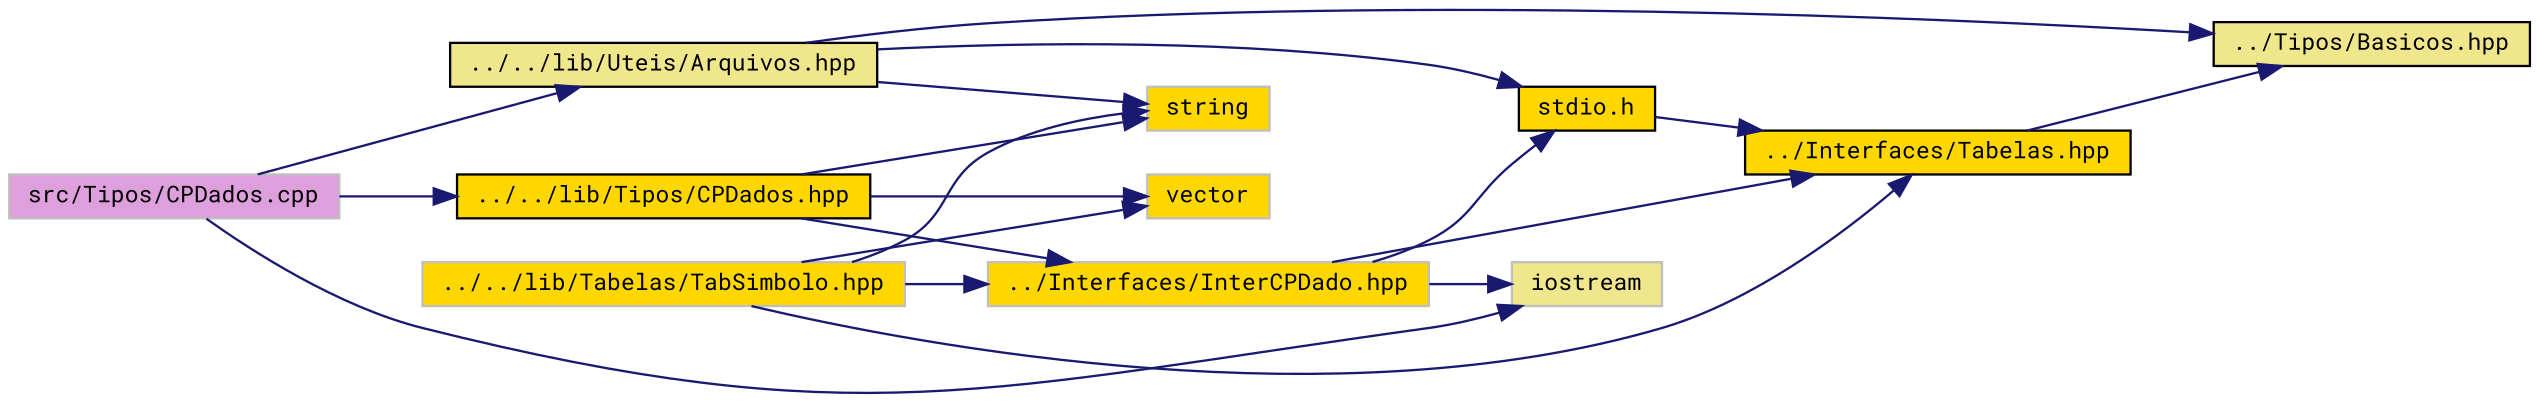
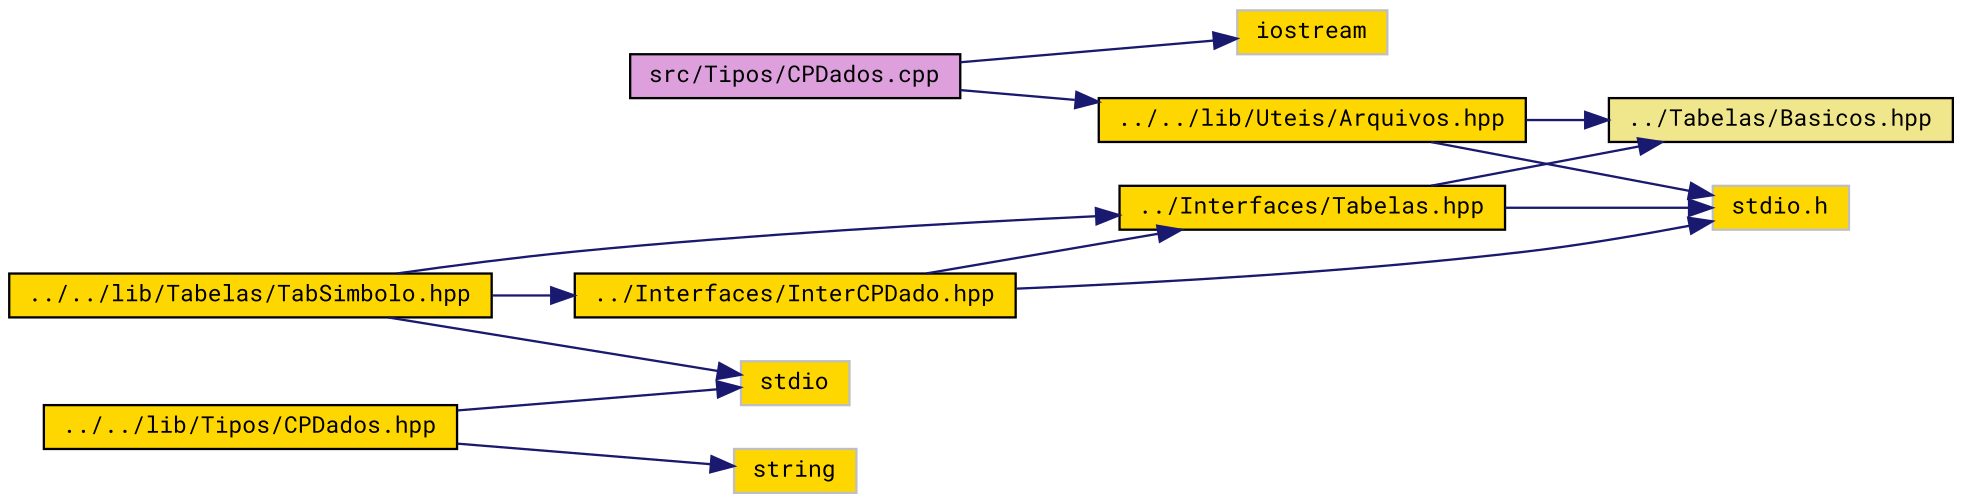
(2372, 44) -> (1781, 120)
(664, 65) -> (1312, 120)
(1001, 92) -> none
(1587, 109) -> (1781, 208)
(1697, 122) -> (1597, 208)
(972, 163) -> none
(174, 196) -> (795, 76)
(387, 196) -> none
(1208, 196) -> (795, 383)
(887, 232) -> none
(664, 284) -> (250, 295)
(1208, 284) -> (795, 295)
(1459, 284) -> none
(1587, 284) -> (1312, 32)
